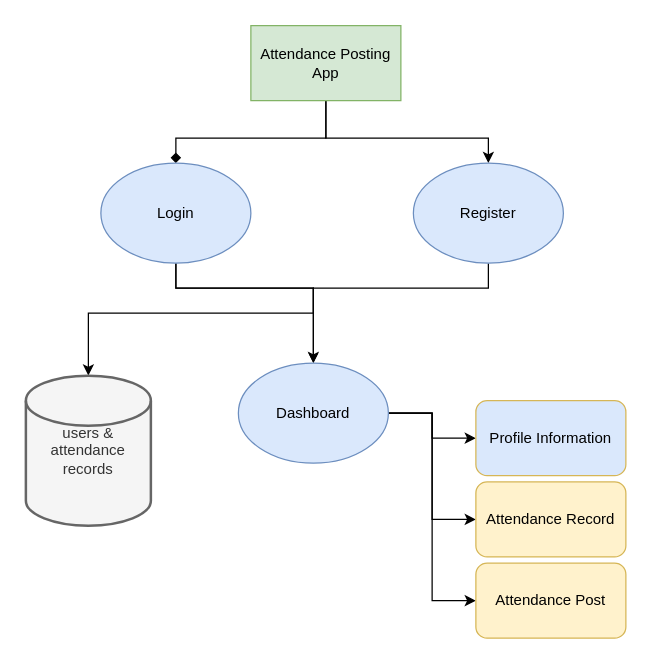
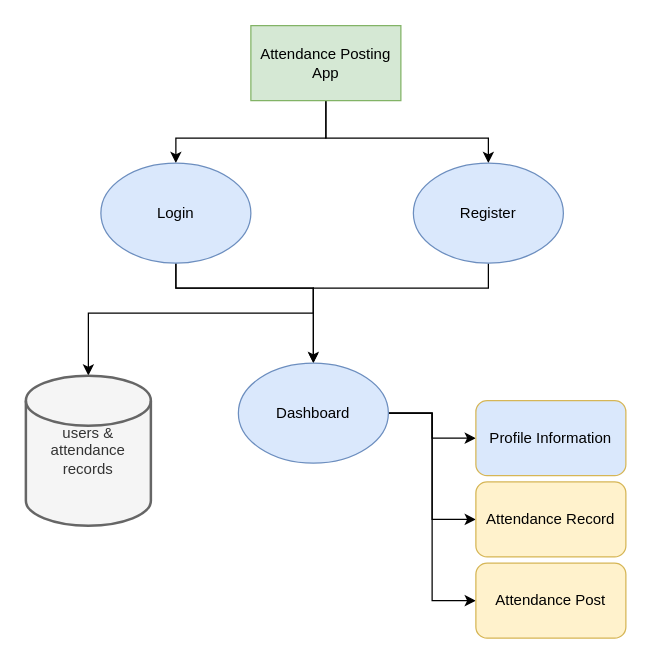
(176, 152) -> (176, 153)
